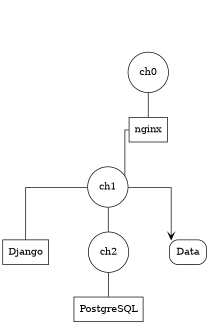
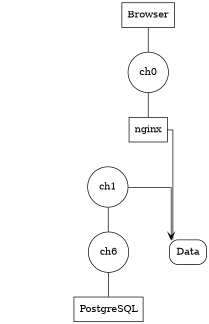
none -> (148, 15)
(125, 151) -> (173, 182)
(26, 252) -> none
(109, 252) -> (109, 252)
